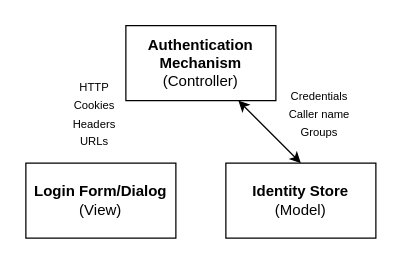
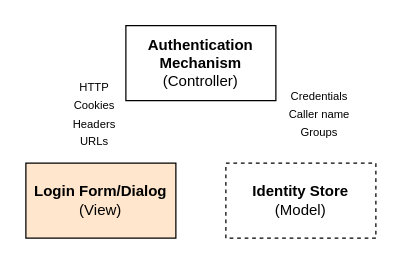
(269, 132) -> none
(101, 201) -> (101, 201)
(301, 201) -> (301, 201)
